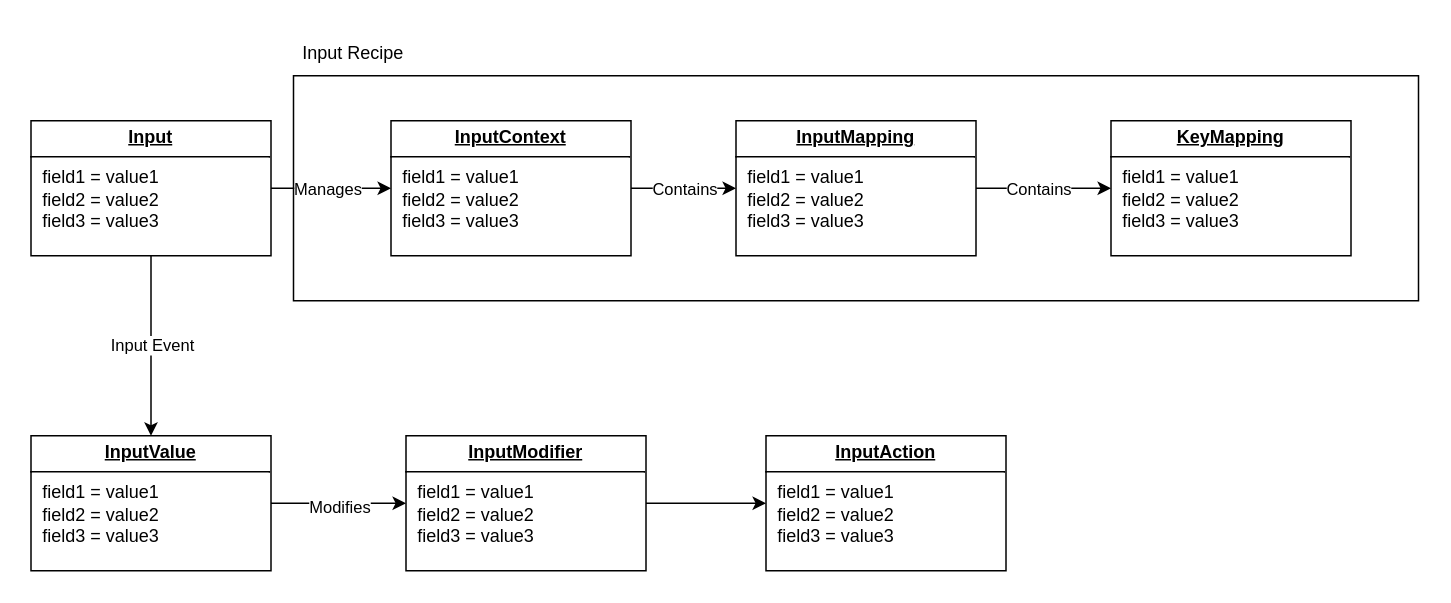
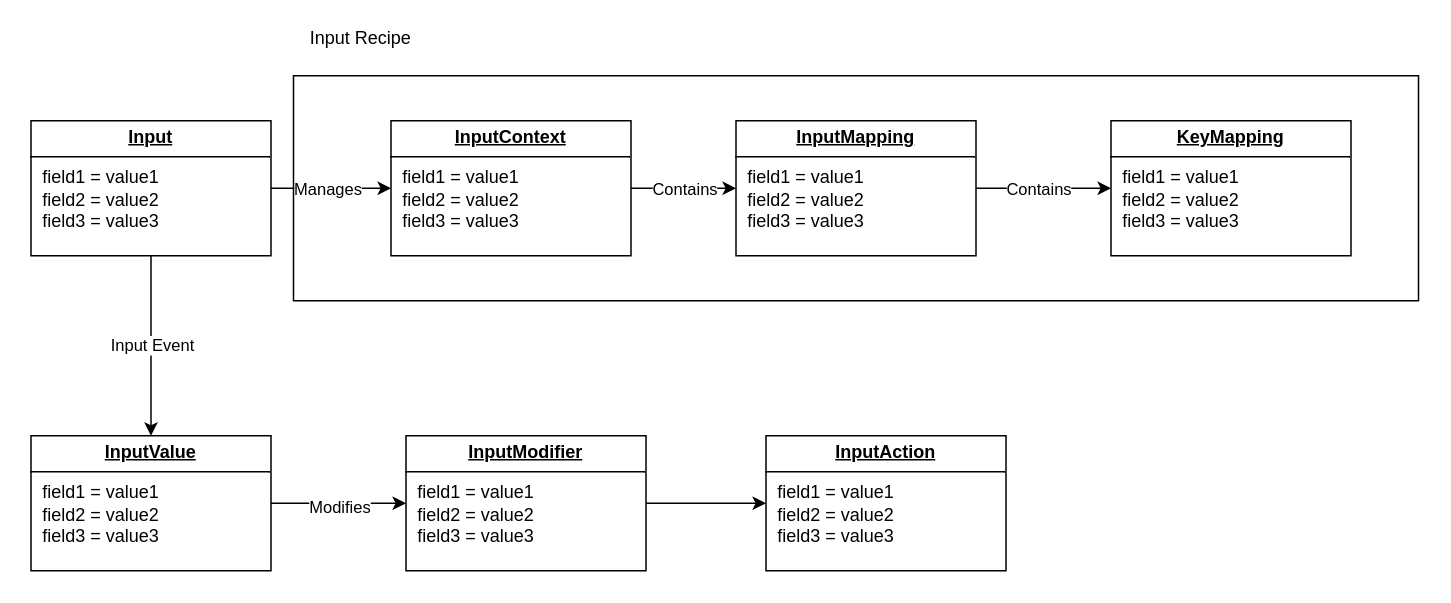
(353, 53) -> (361, 38)
